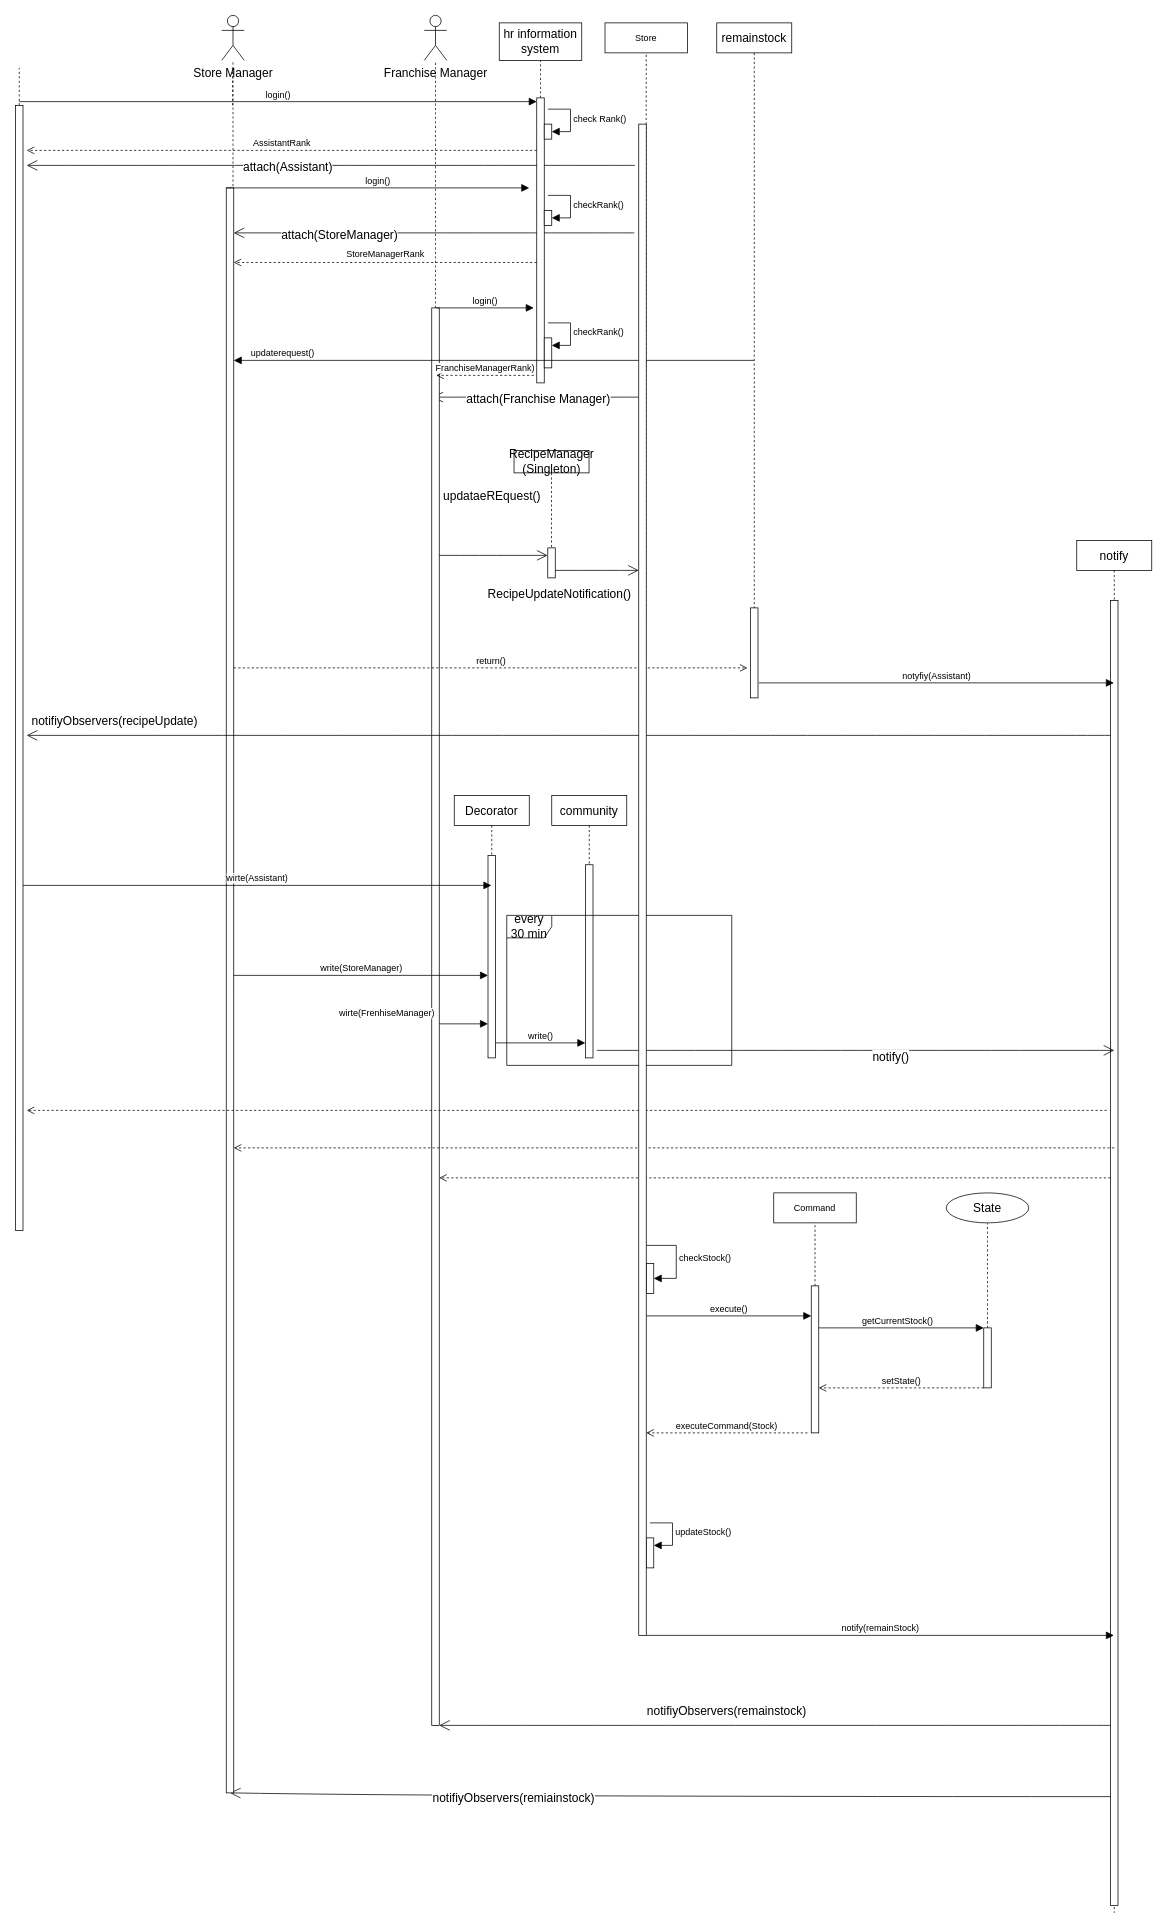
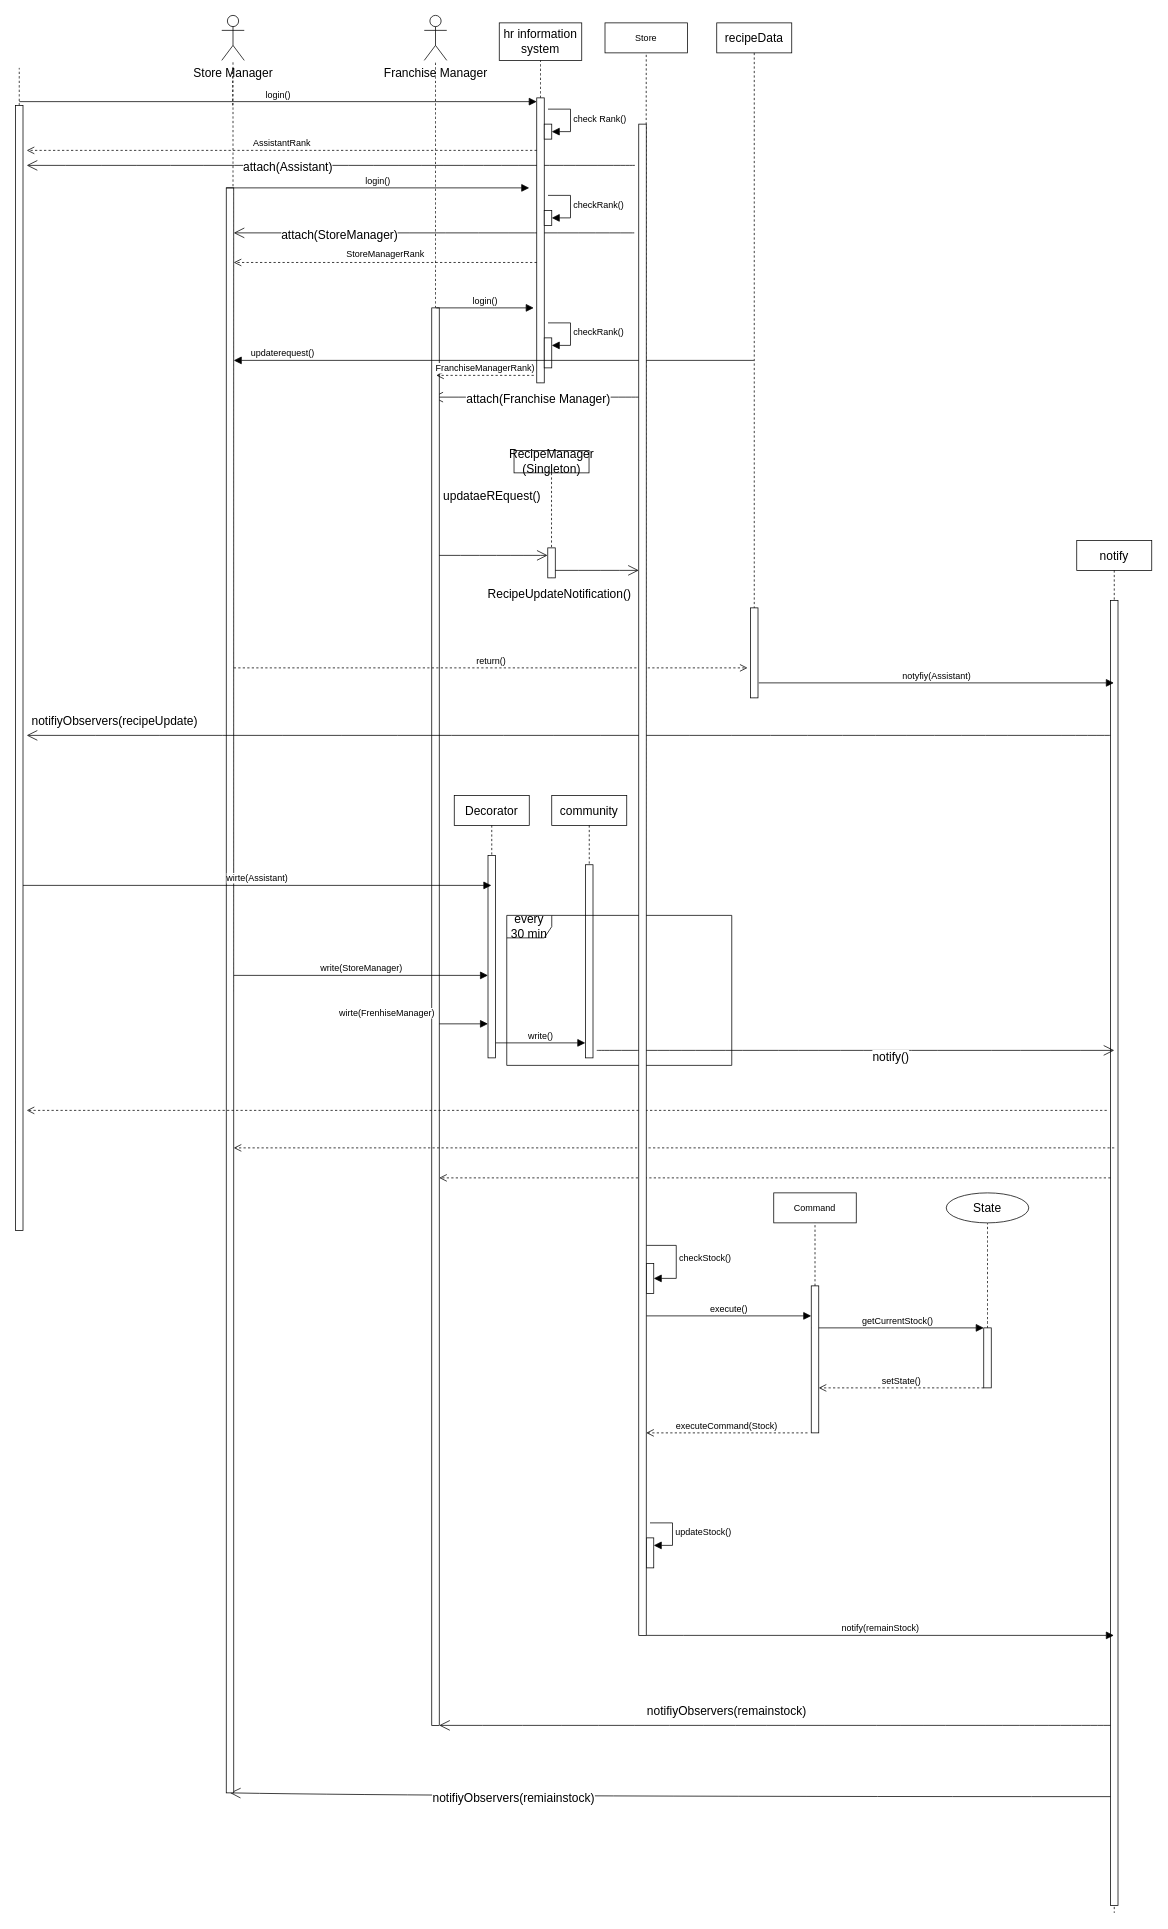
(754, 38) -> (754, 38)
